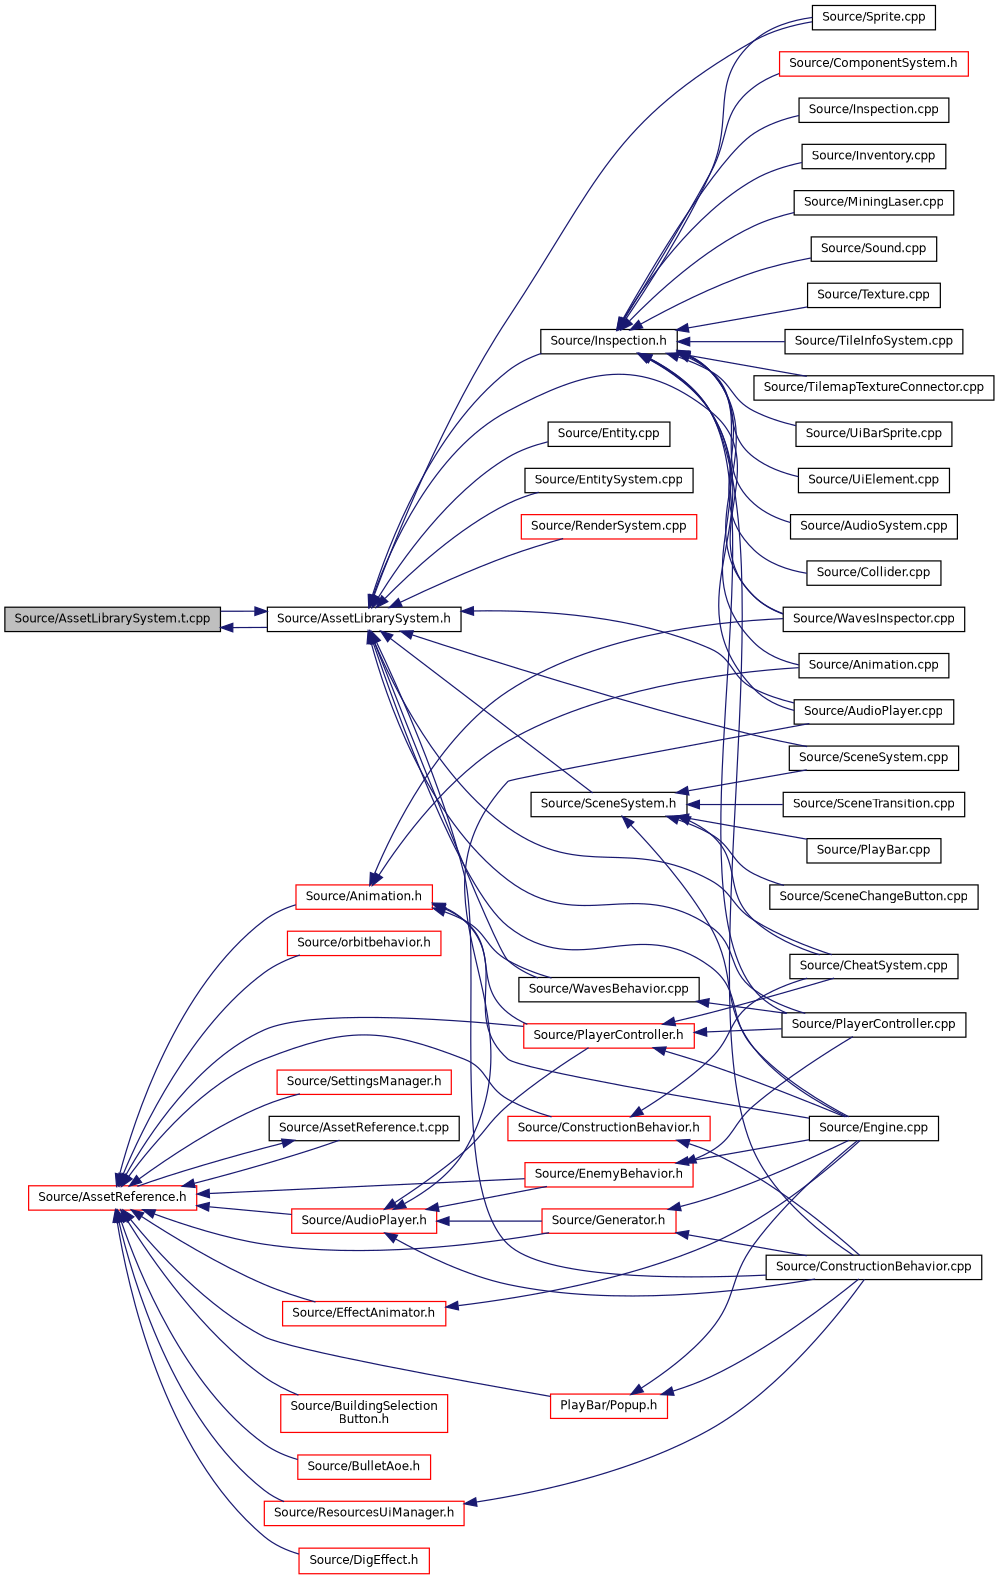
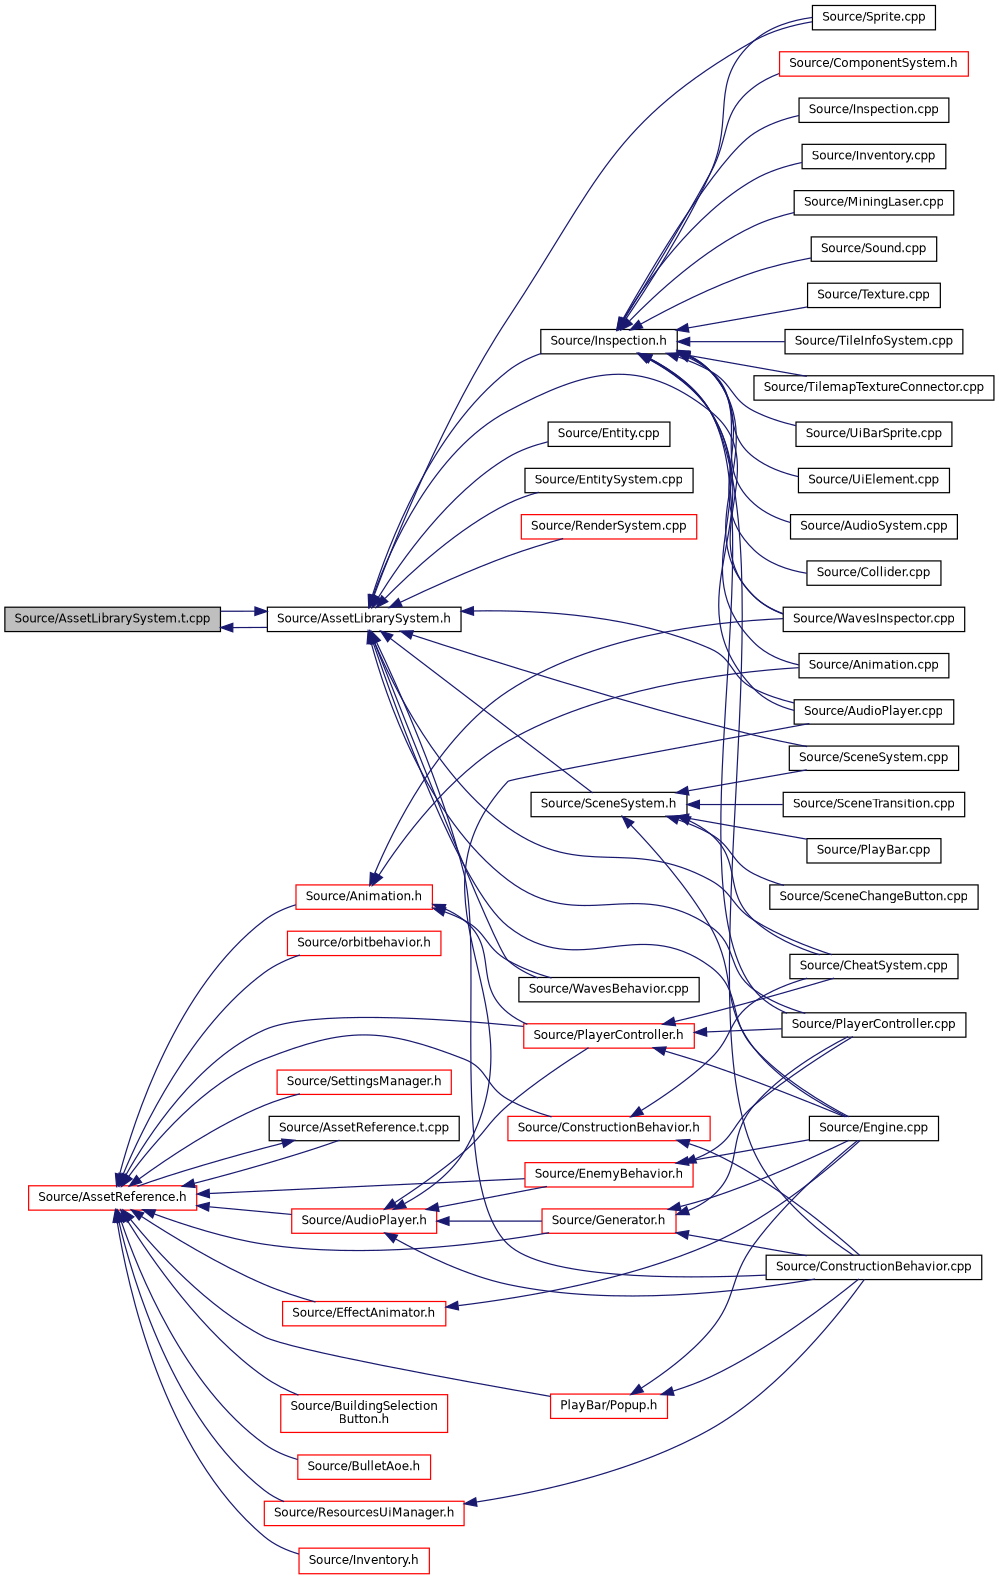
(757, 1009) -> (737, 1138)
(572, 1076) -> none
(364, 1561) -> (364, 1561)
